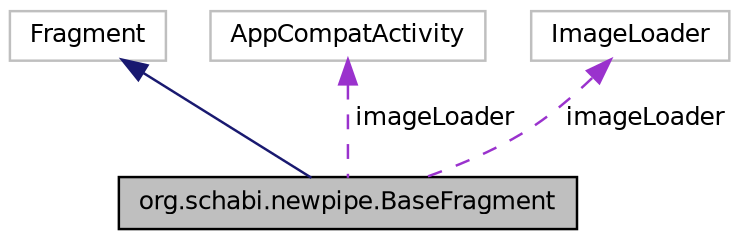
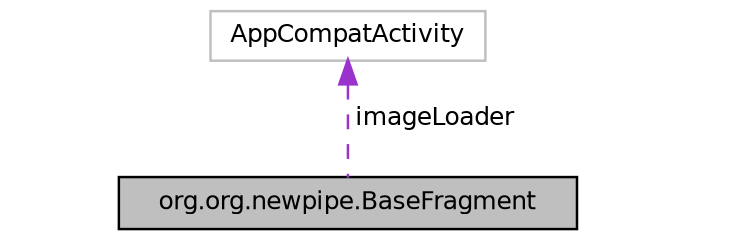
(88, 36) -> none
(630, 36) -> none
(348, 203) -> (348, 203)
